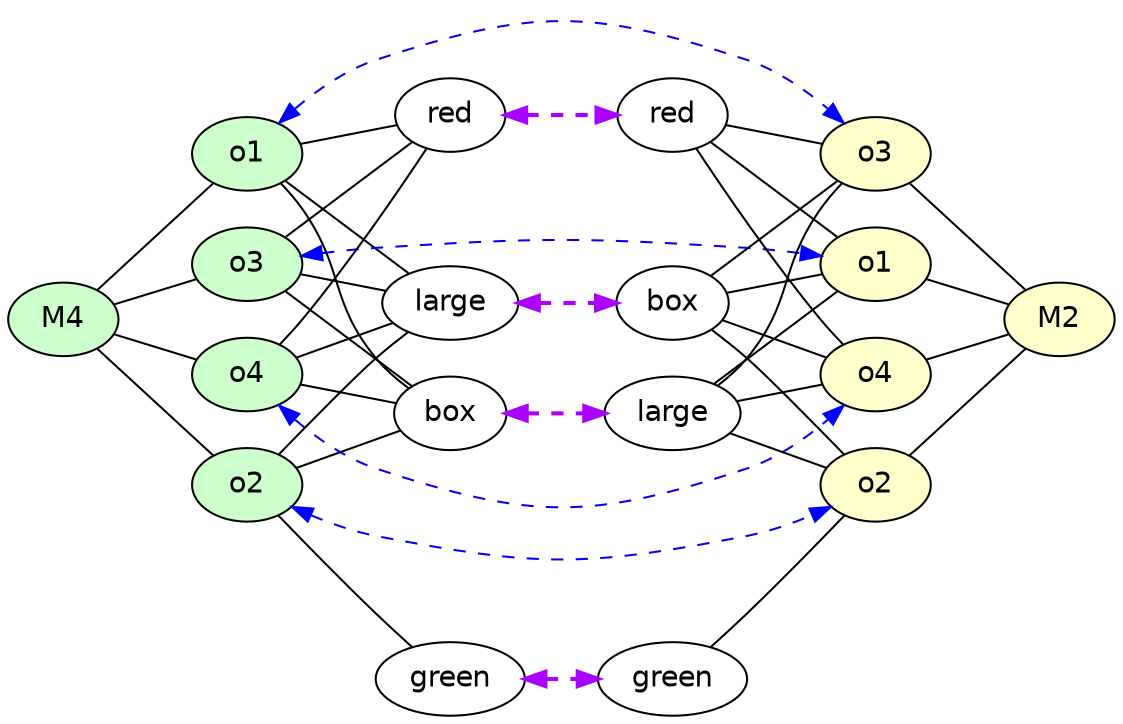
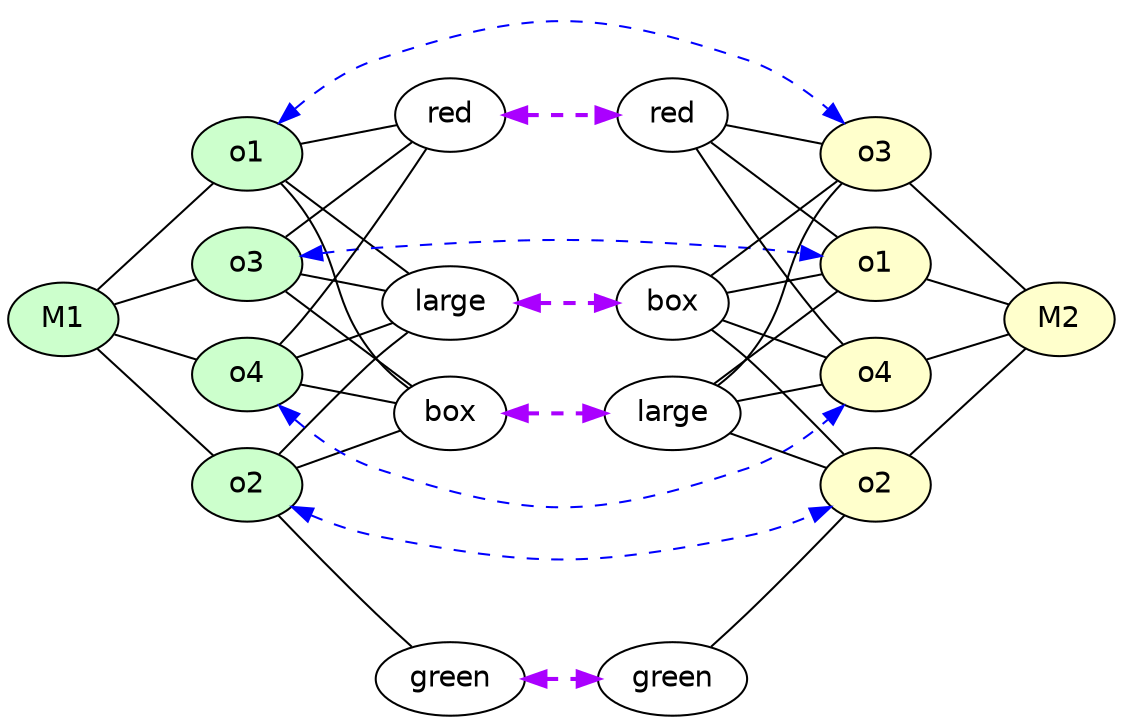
(63, 319) -> (63, 319)
